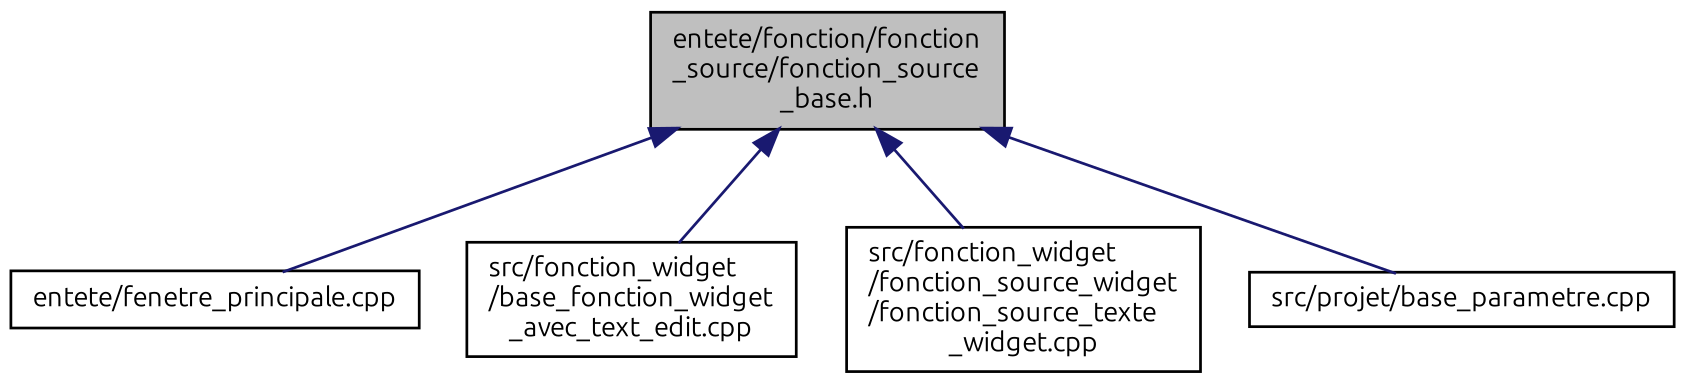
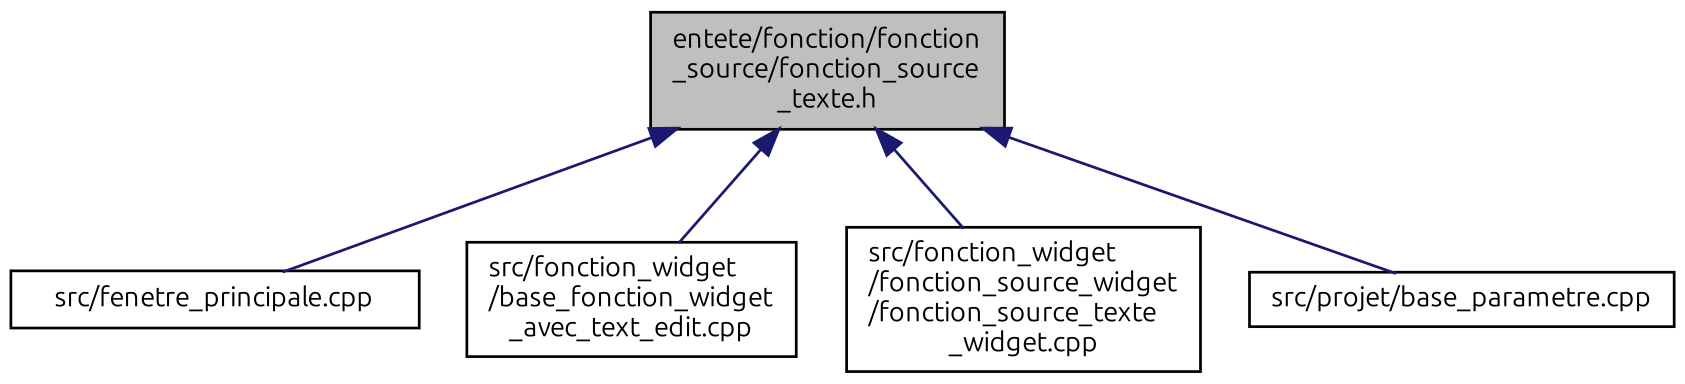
(828, 71) -> (828, 71)
(215, 299) -> (215, 299)
